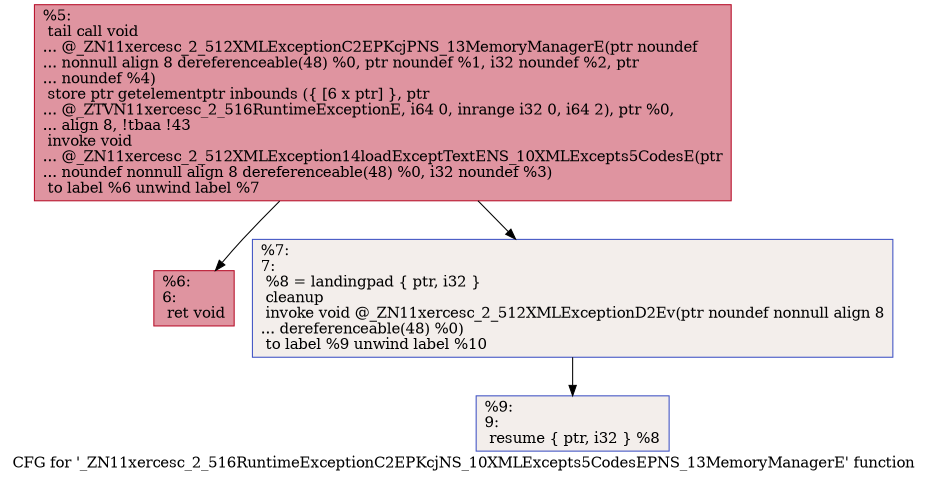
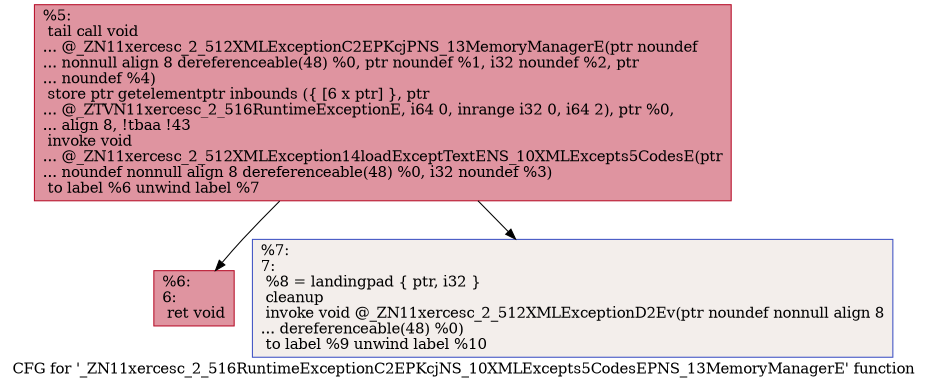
(573, 423) -> none
